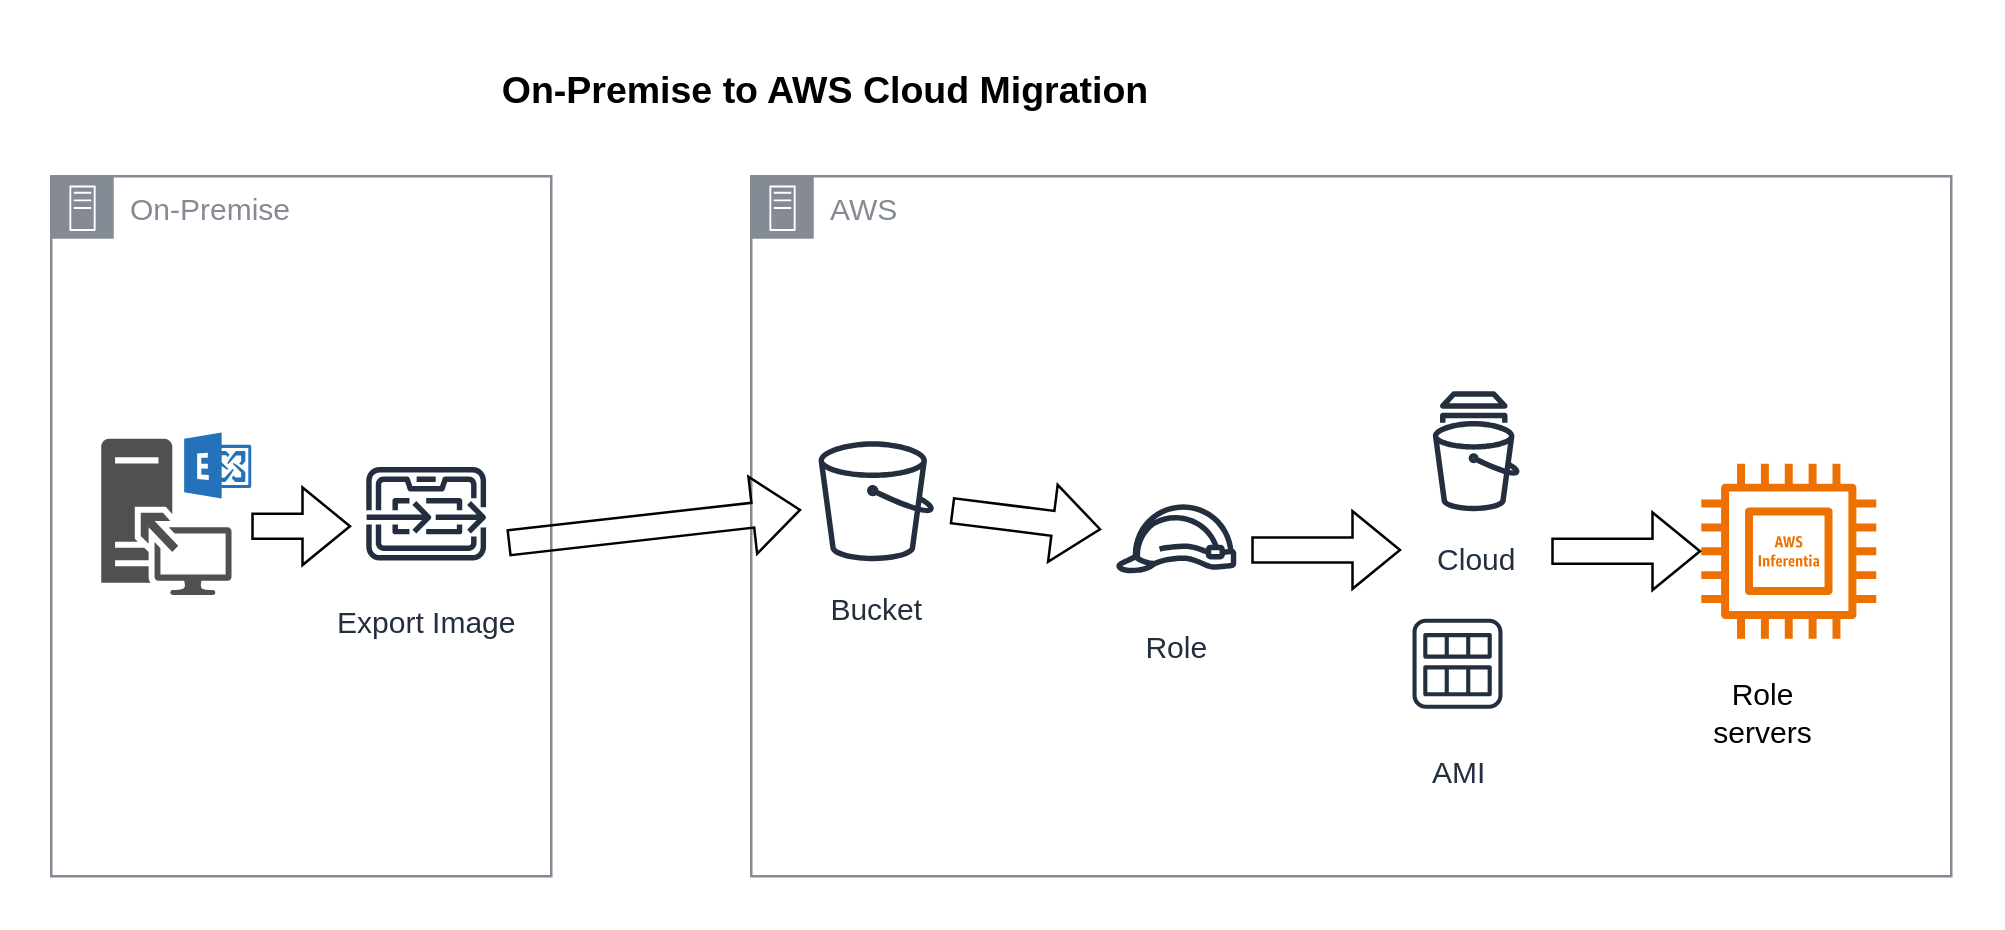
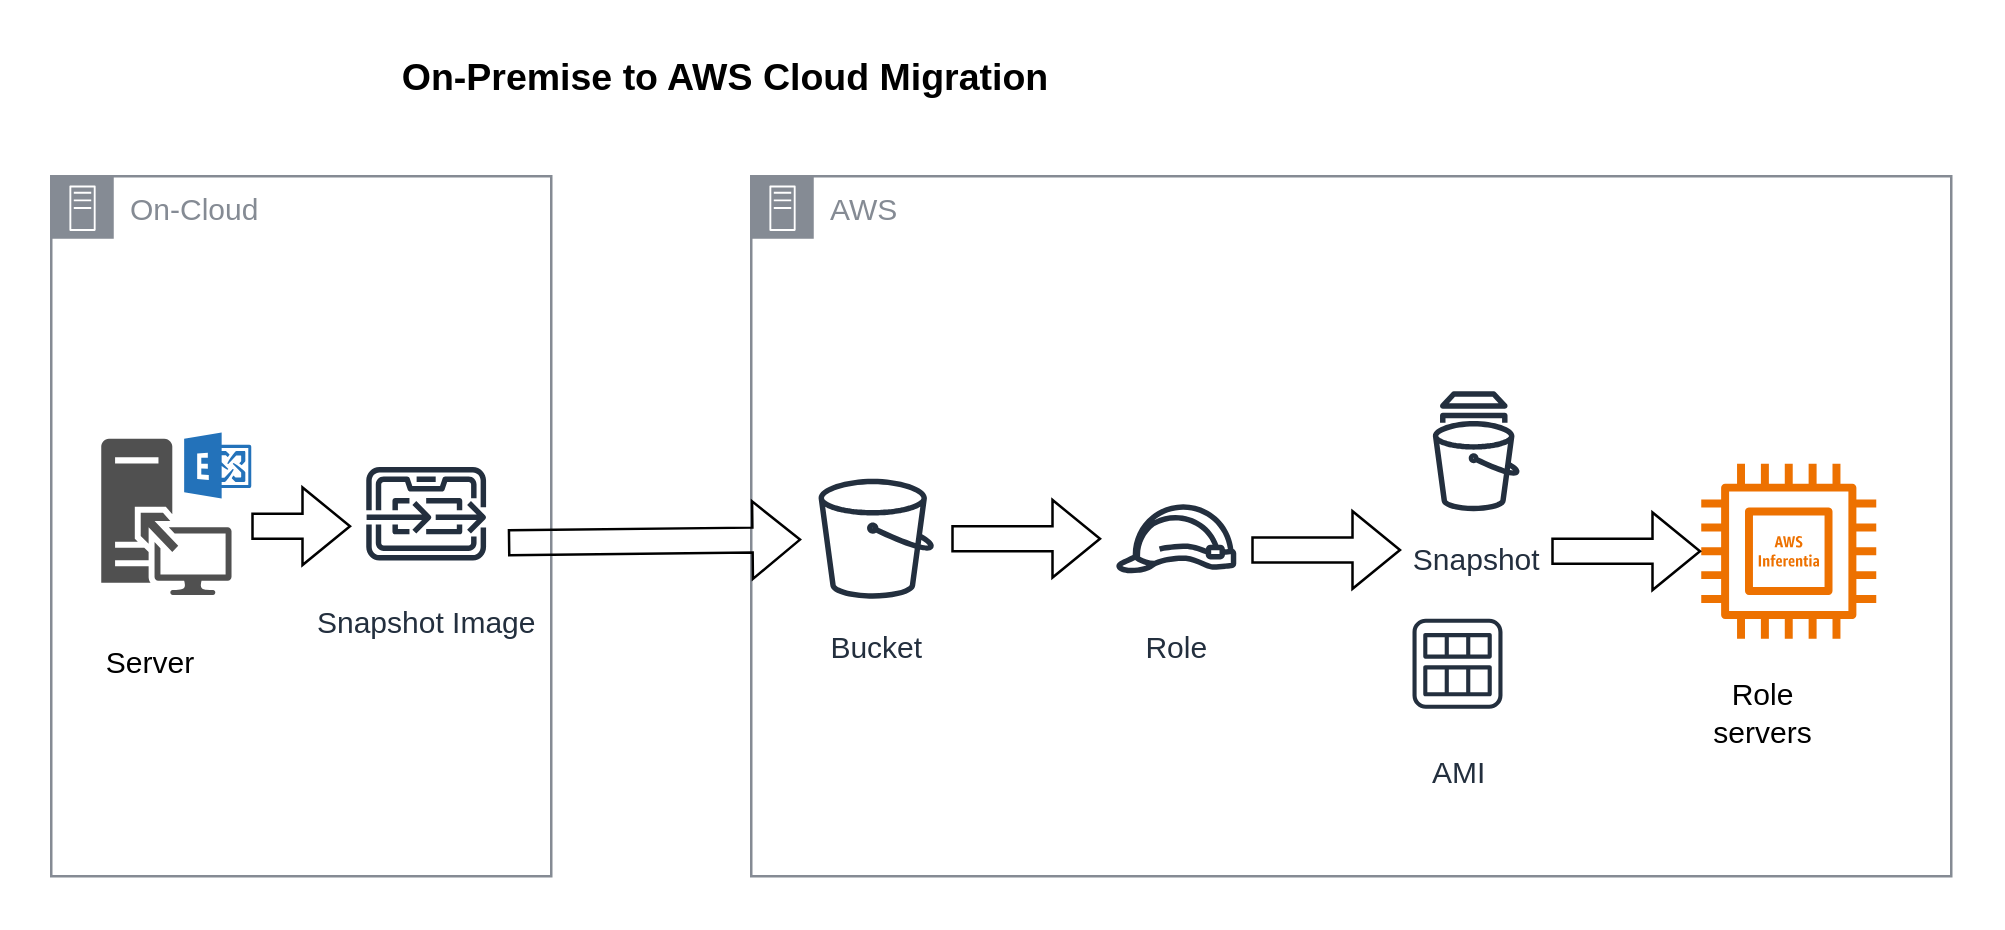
(826, 89) -> (726, 76)
(211, 212) -> (195, 212)
(876, 501) -> (876, 539)
(1478, 562) -> (1478, 562)
(428, 624) -> (428, 624)
none -> (151, 664)
